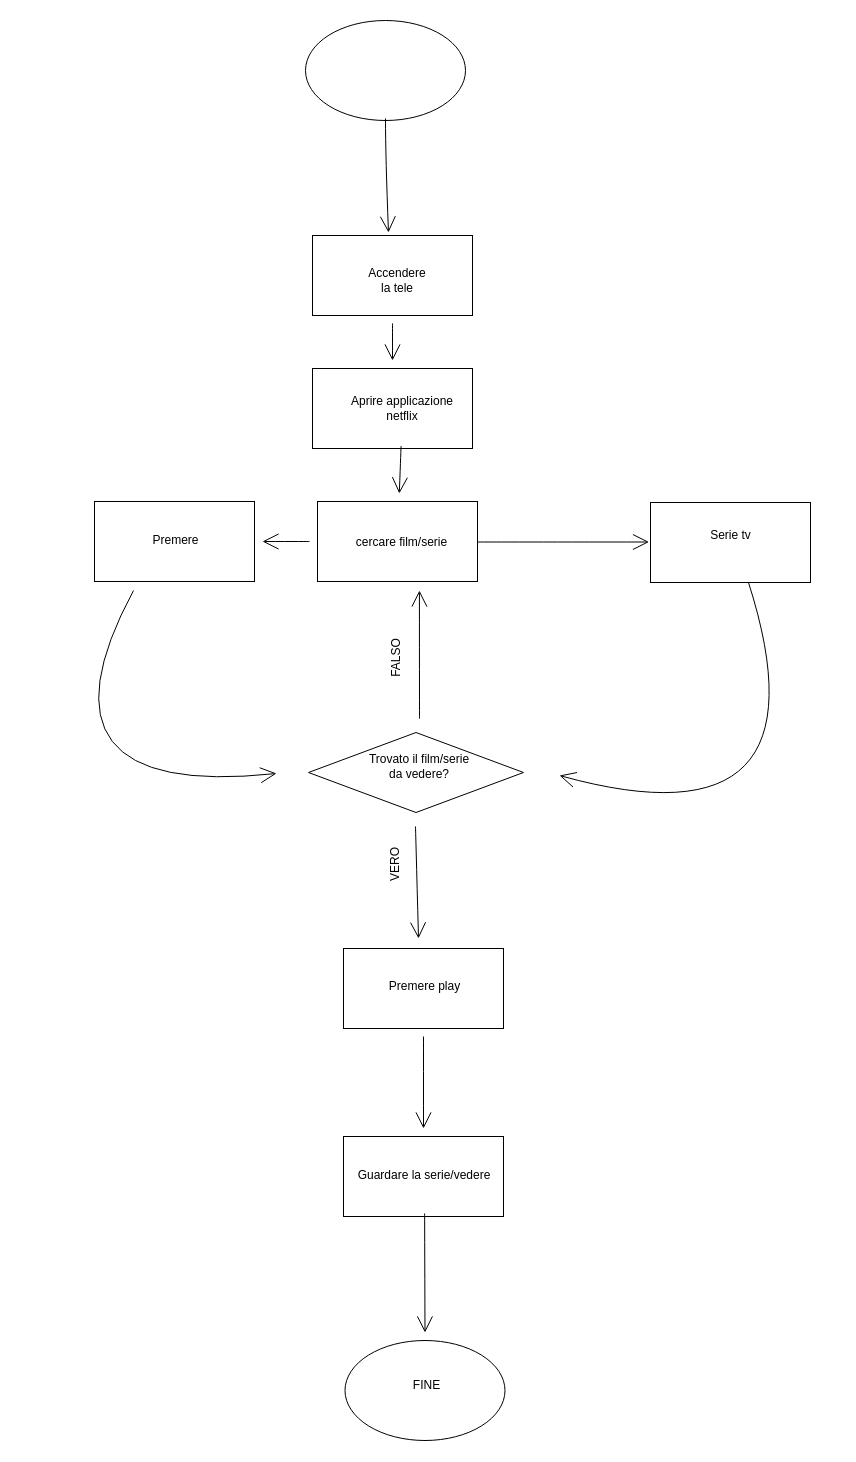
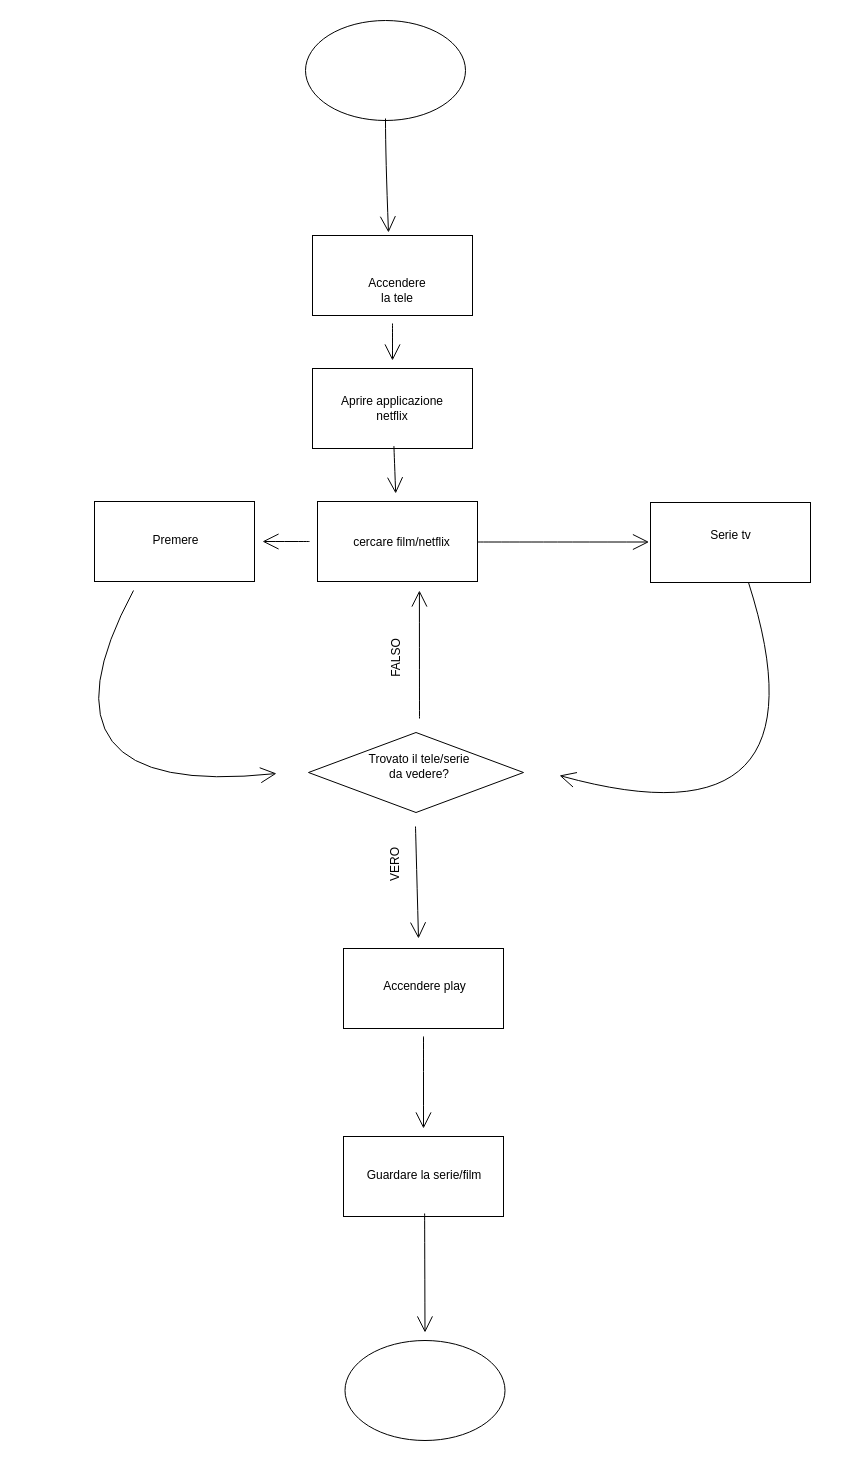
(398, 281) -> (398, 291)
(403, 409) -> (393, 409)
(402, 543) -> (402, 543)
(420, 767) -> (420, 767)
(425, 987) -> (425, 987)
(425, 1176) -> (425, 1176)
(426, 1385) -> none
